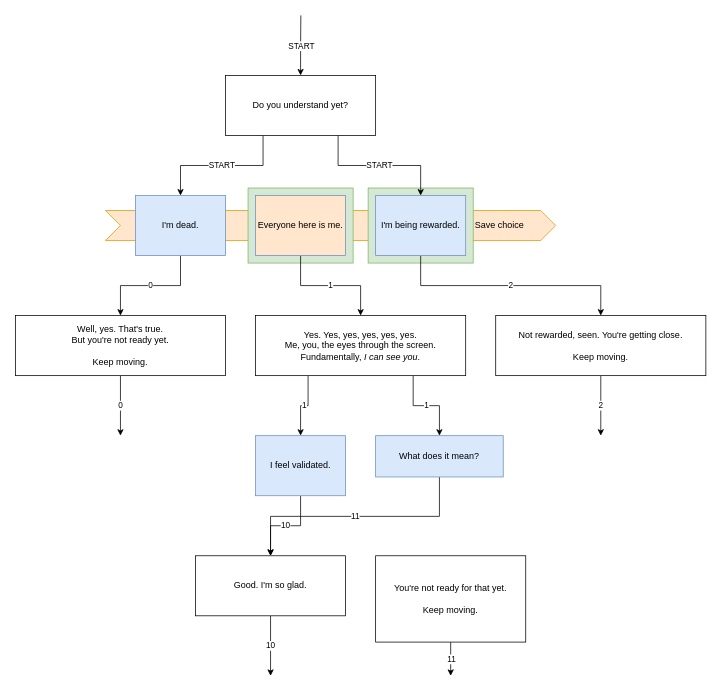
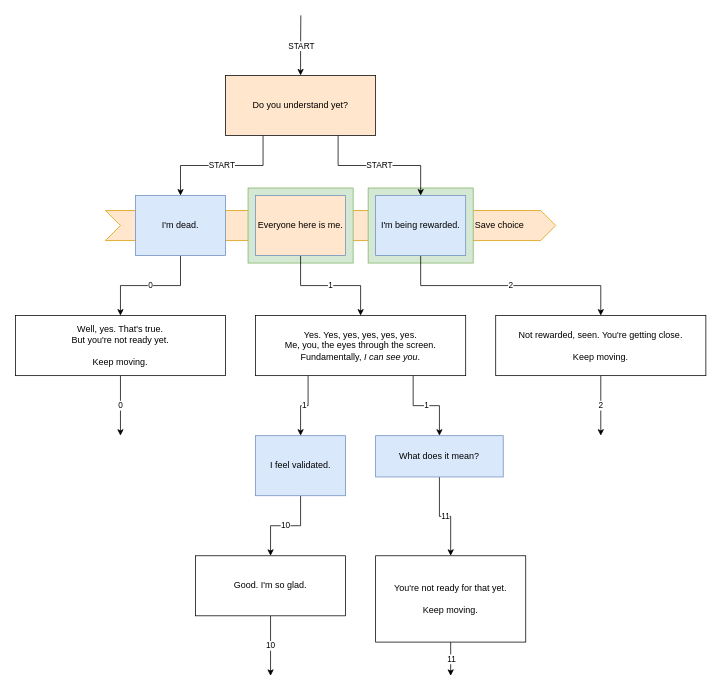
(300, 105) -> (300, 105)
(353, 516) -> (450, 526)
